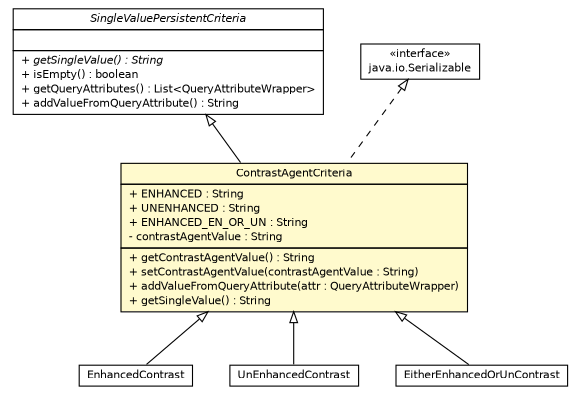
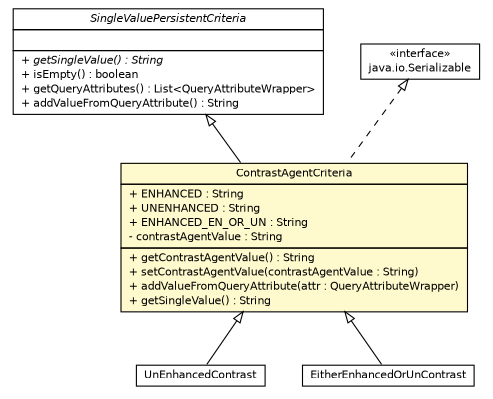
(135, 375) -> none
